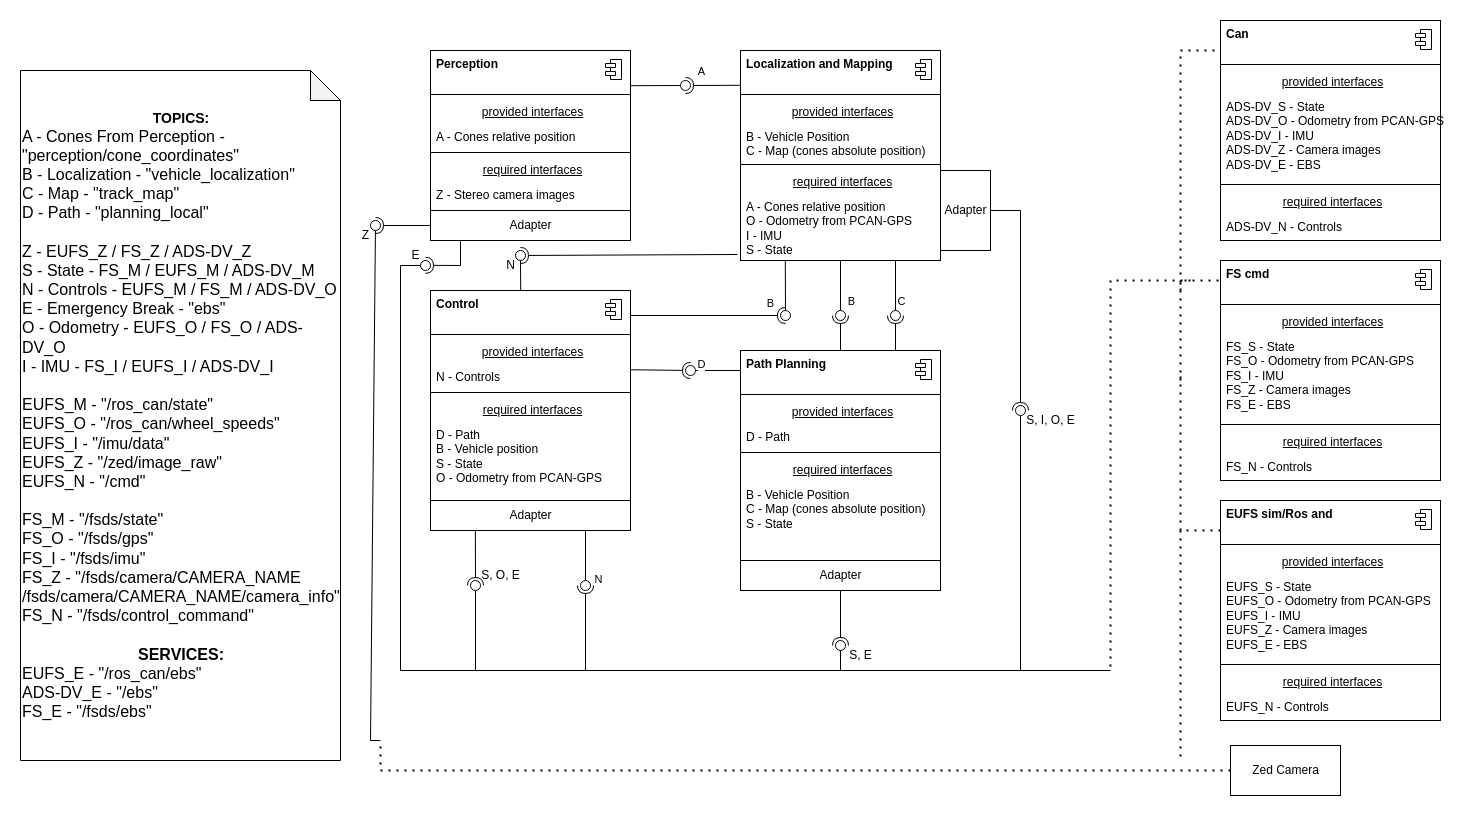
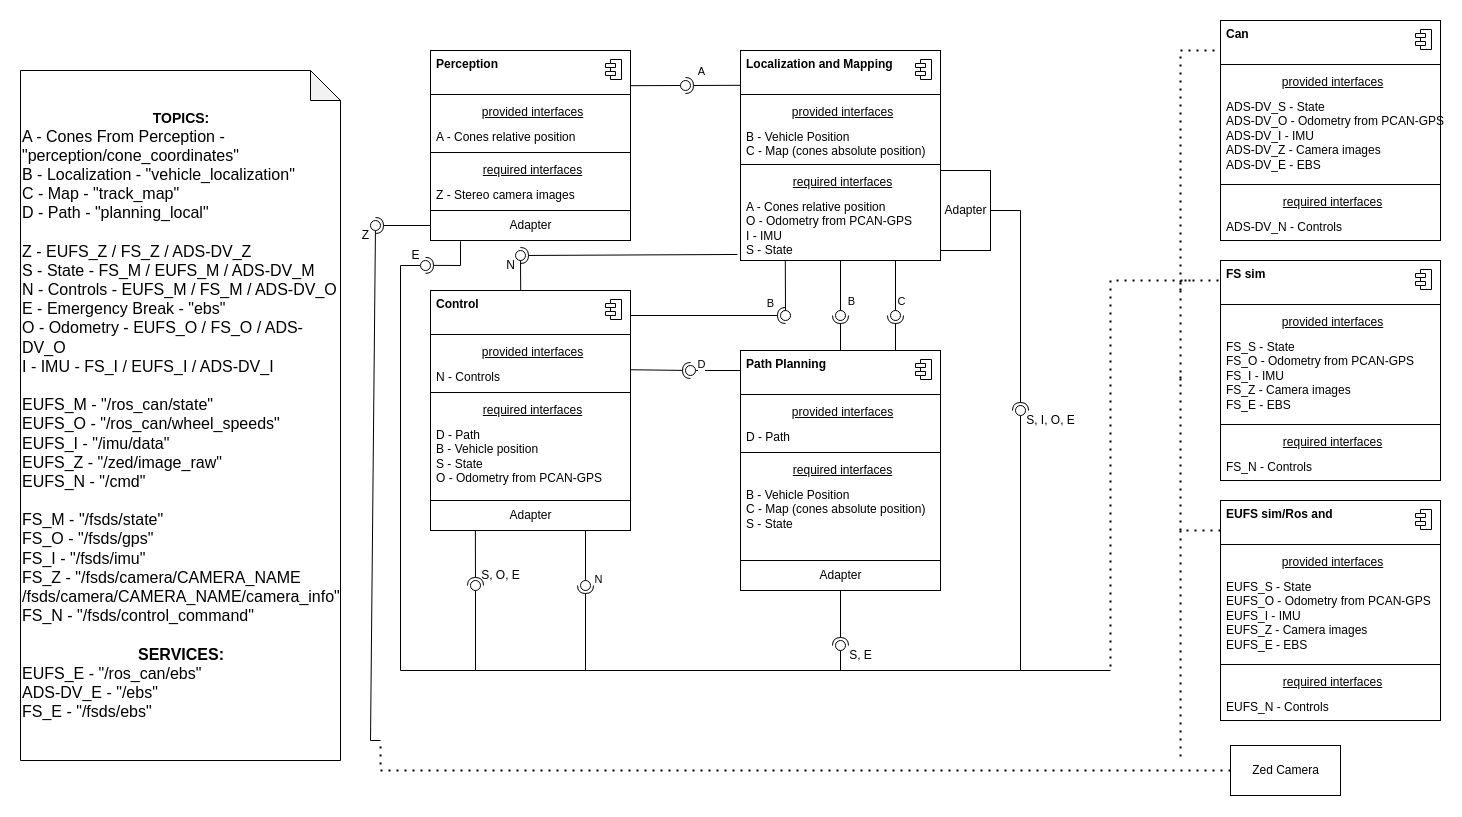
(1245, 275) -> (1244, 275)
